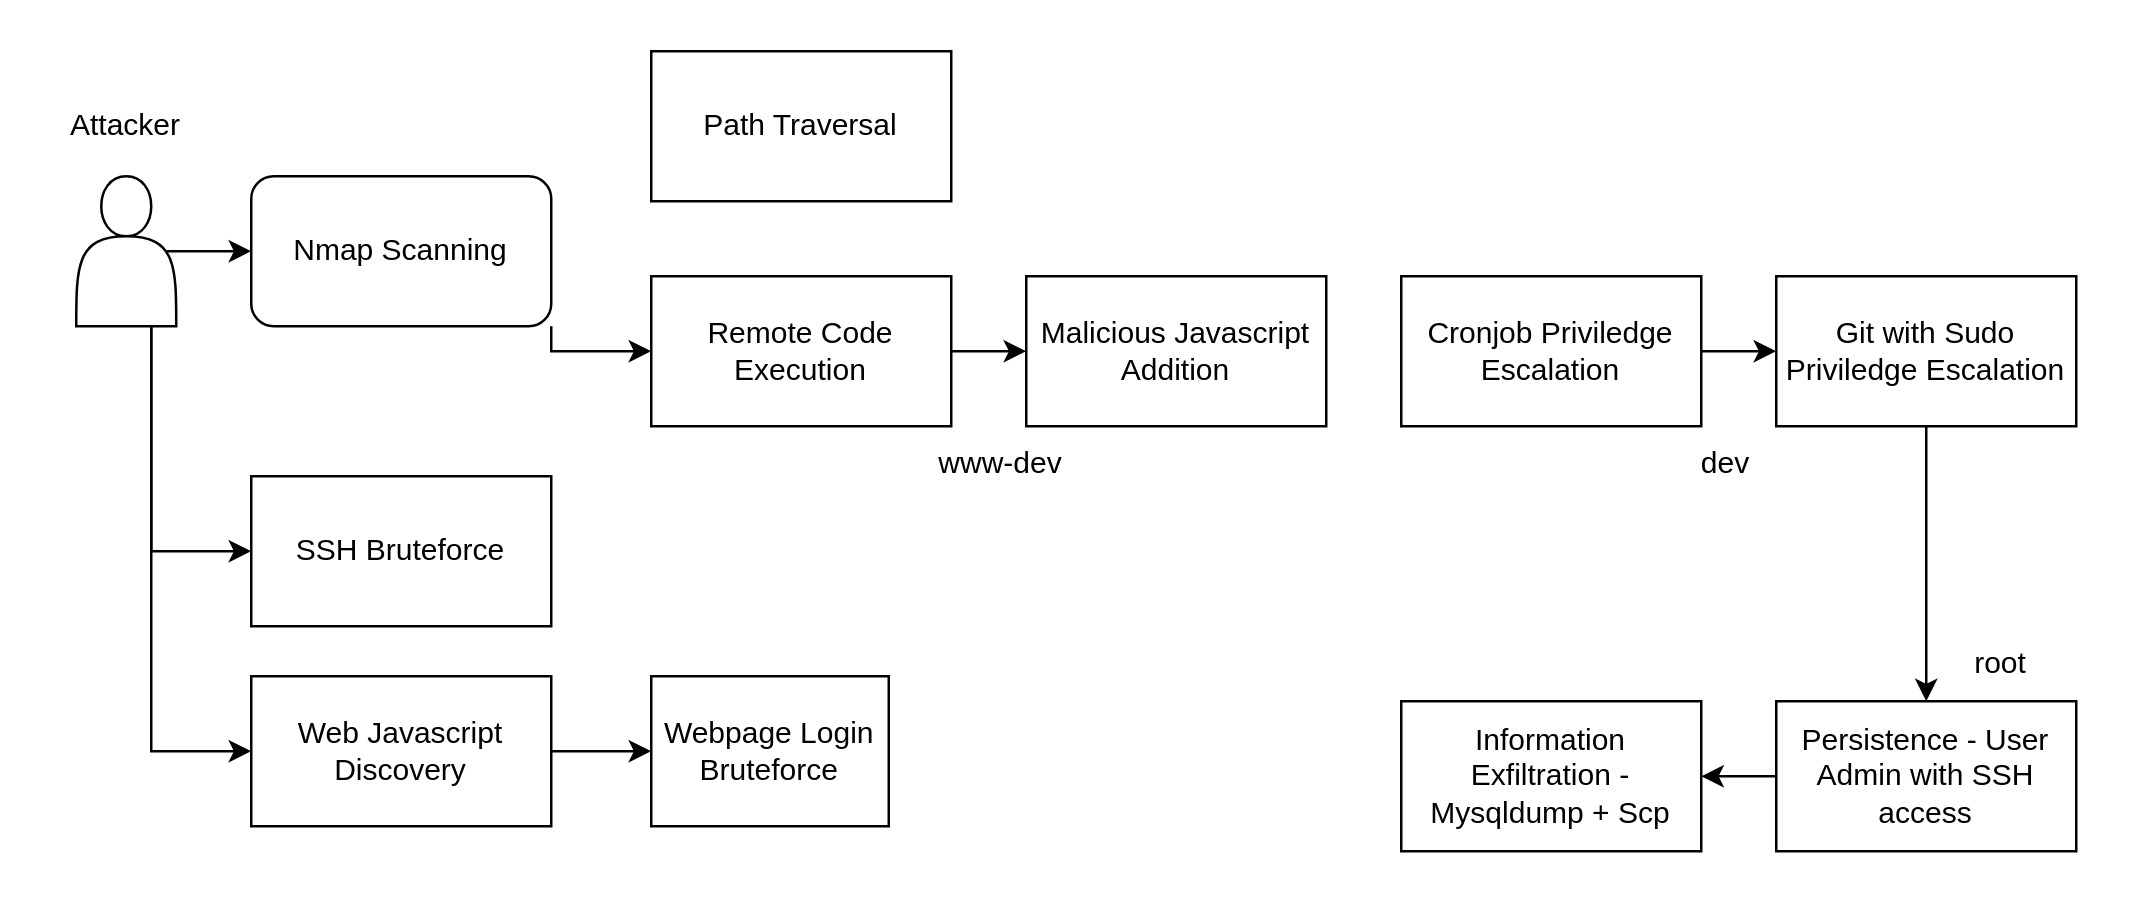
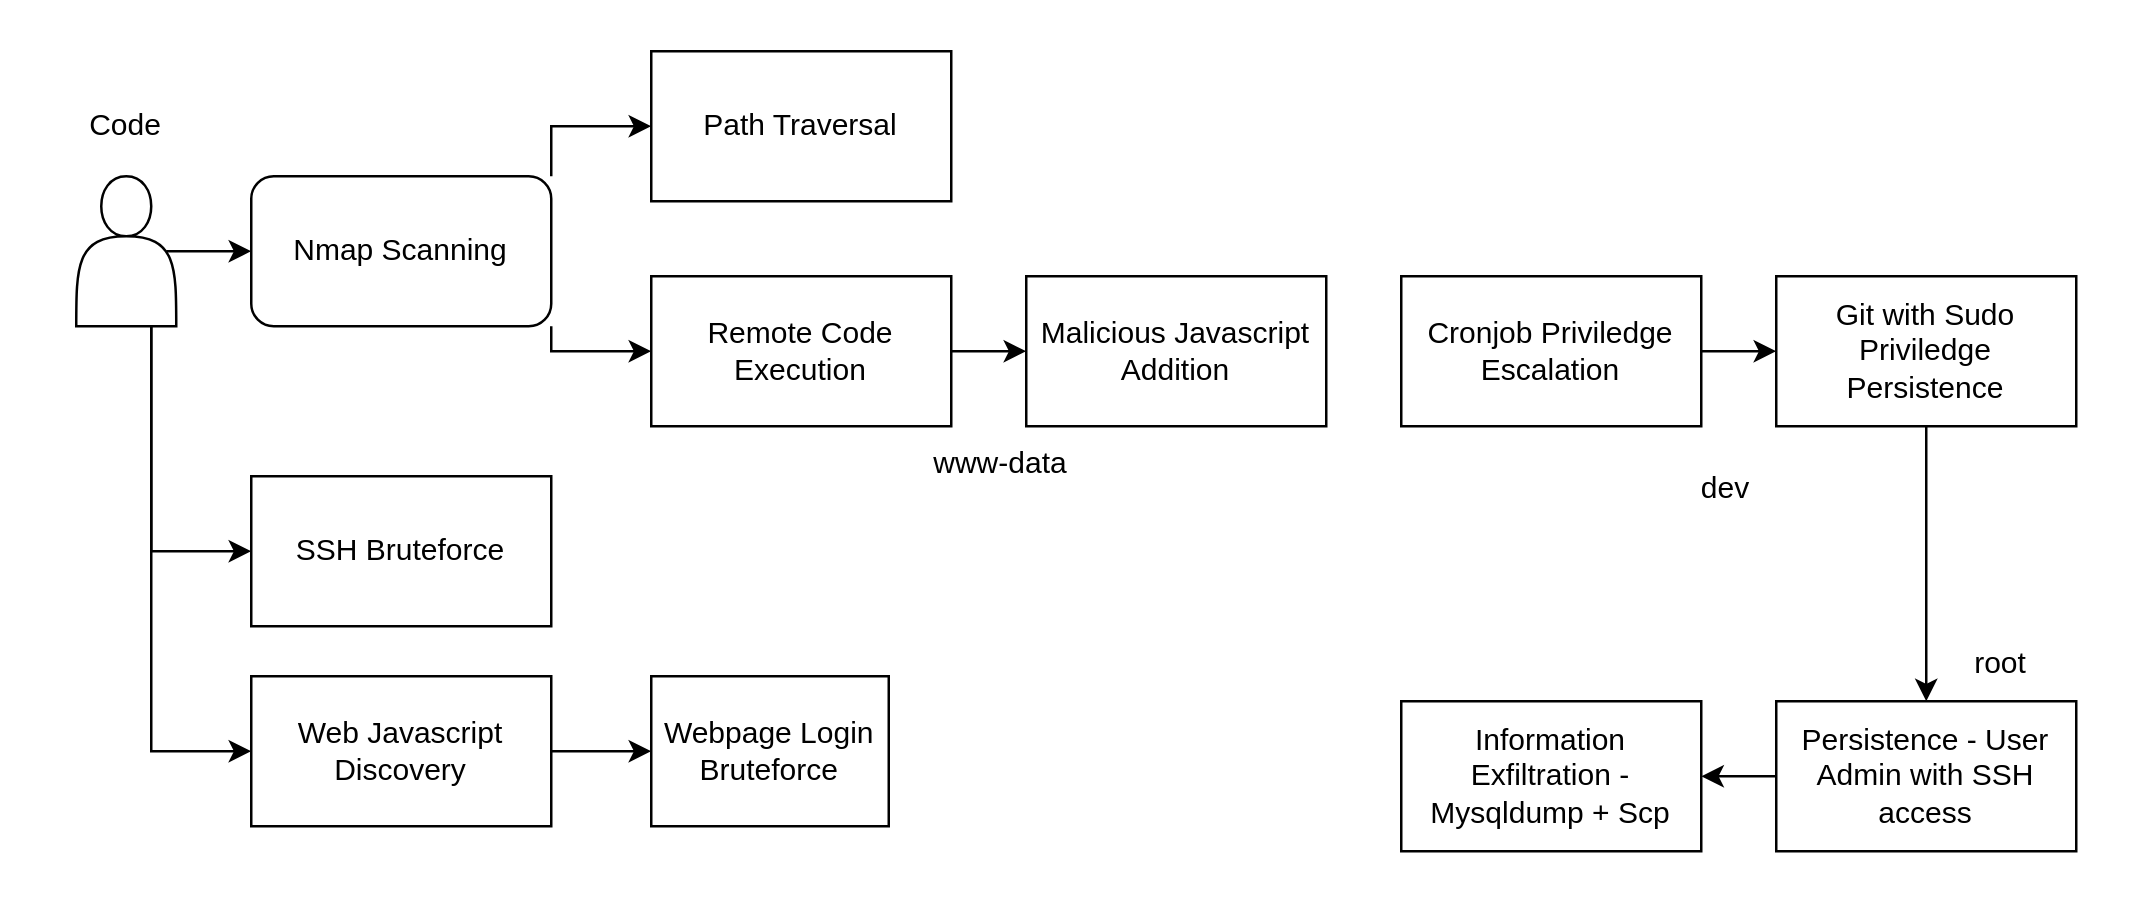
(126, 126) -> (126, 126)
none -> (568, 126)
(1926, 351) -> (1926, 351)
(1001, 464) -> (1001, 464)
(1726, 464) -> (1726, 489)
